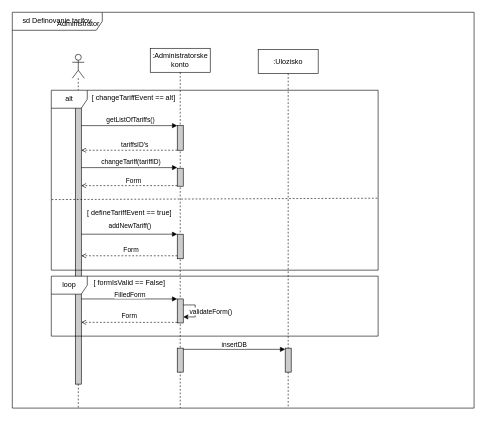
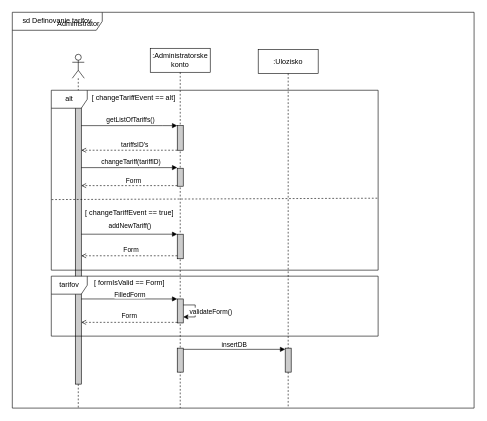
(130, 213) -> (130, 213)
(130, 283) -> (130, 283)
(69, 285) -> (69, 285)
